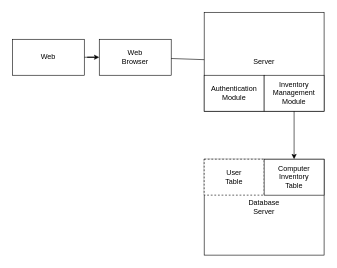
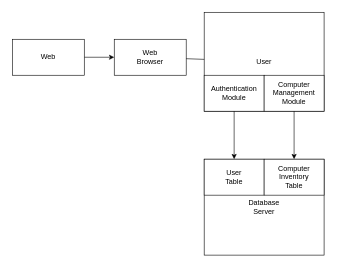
(135, 57) -> (150, 57)
(264, 62) -> (264, 62)
(294, 93) -> (294, 93)
none -> (234, 153)
(234, 177) -> (234, 177)
